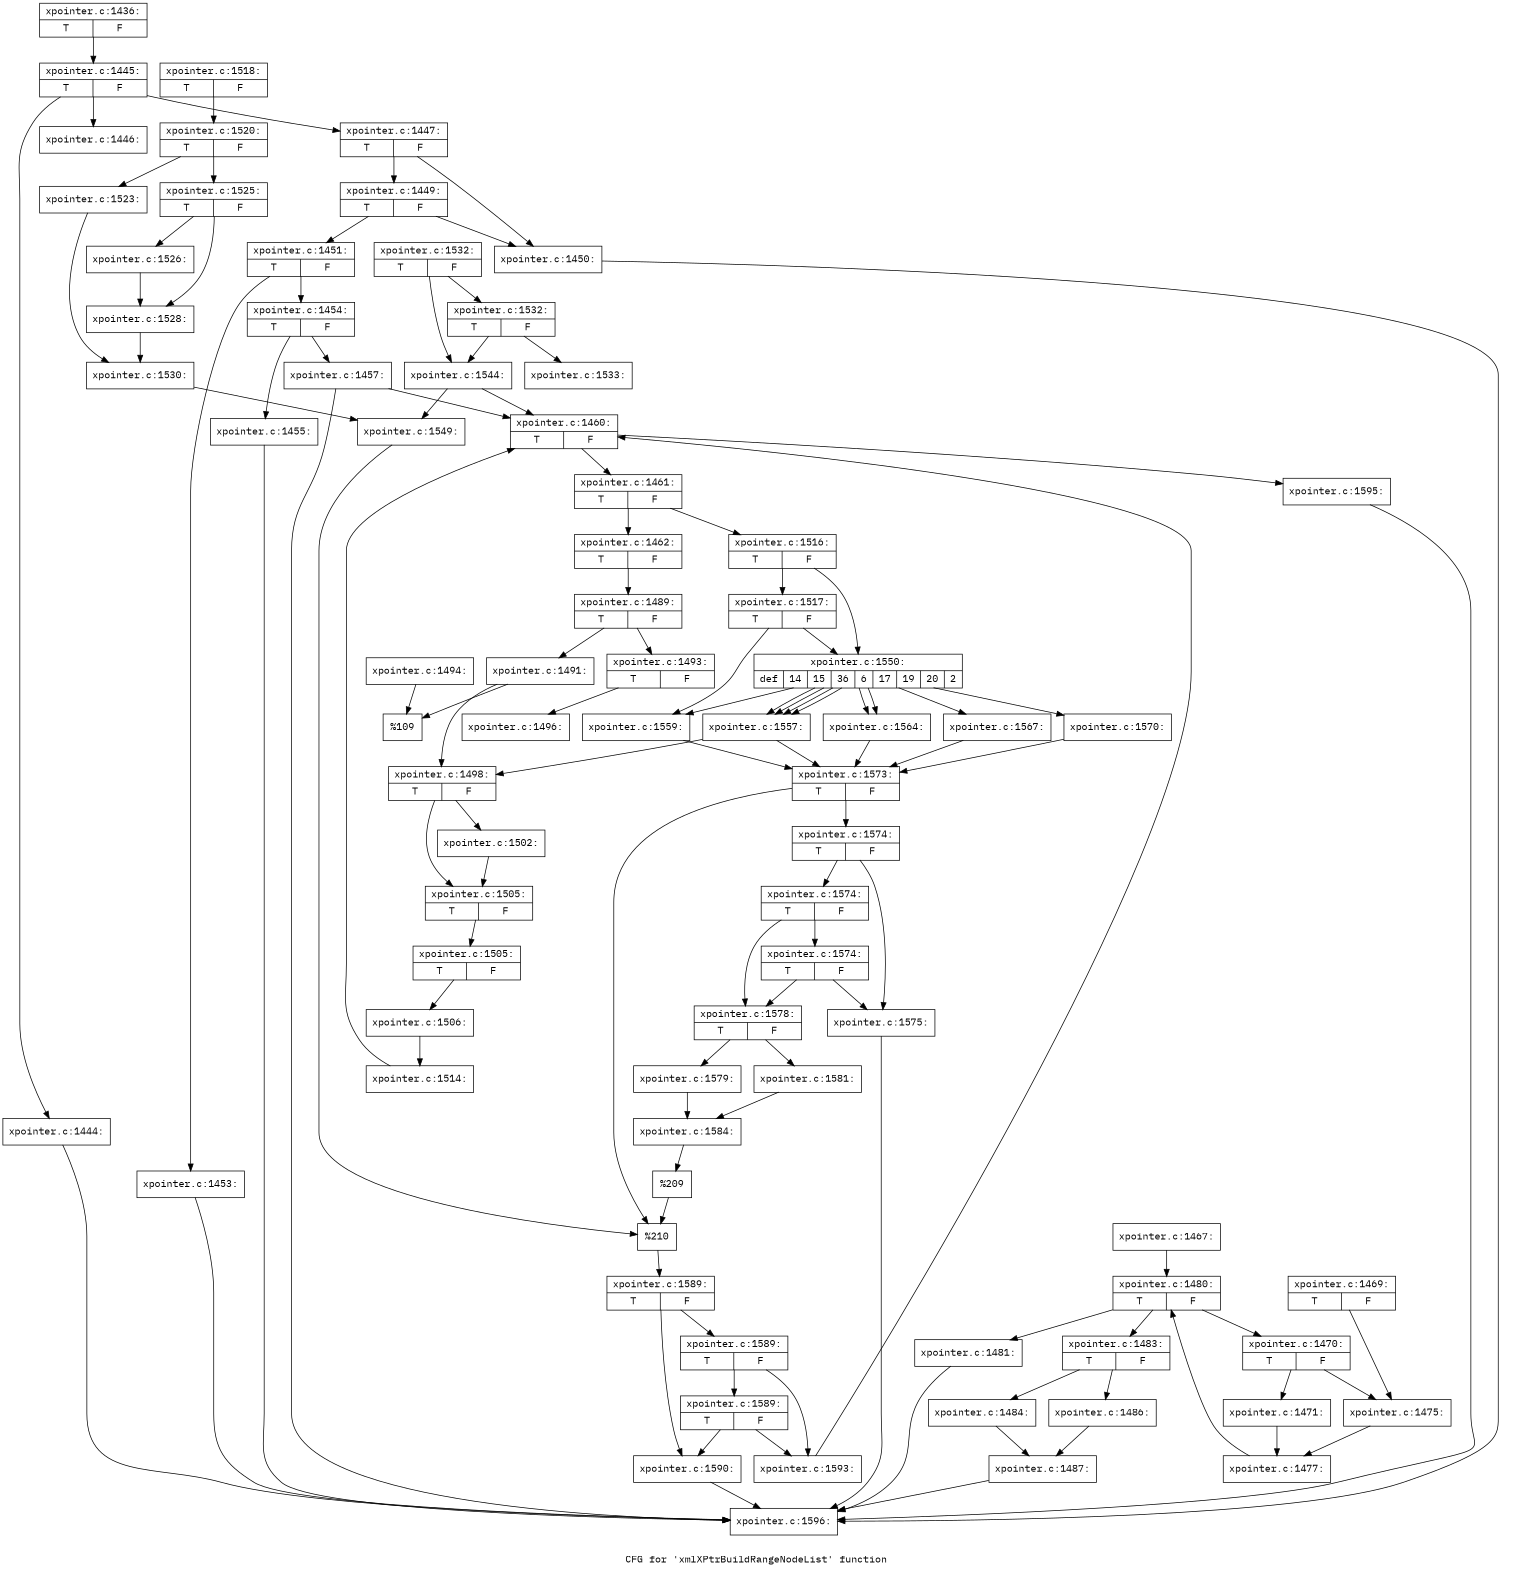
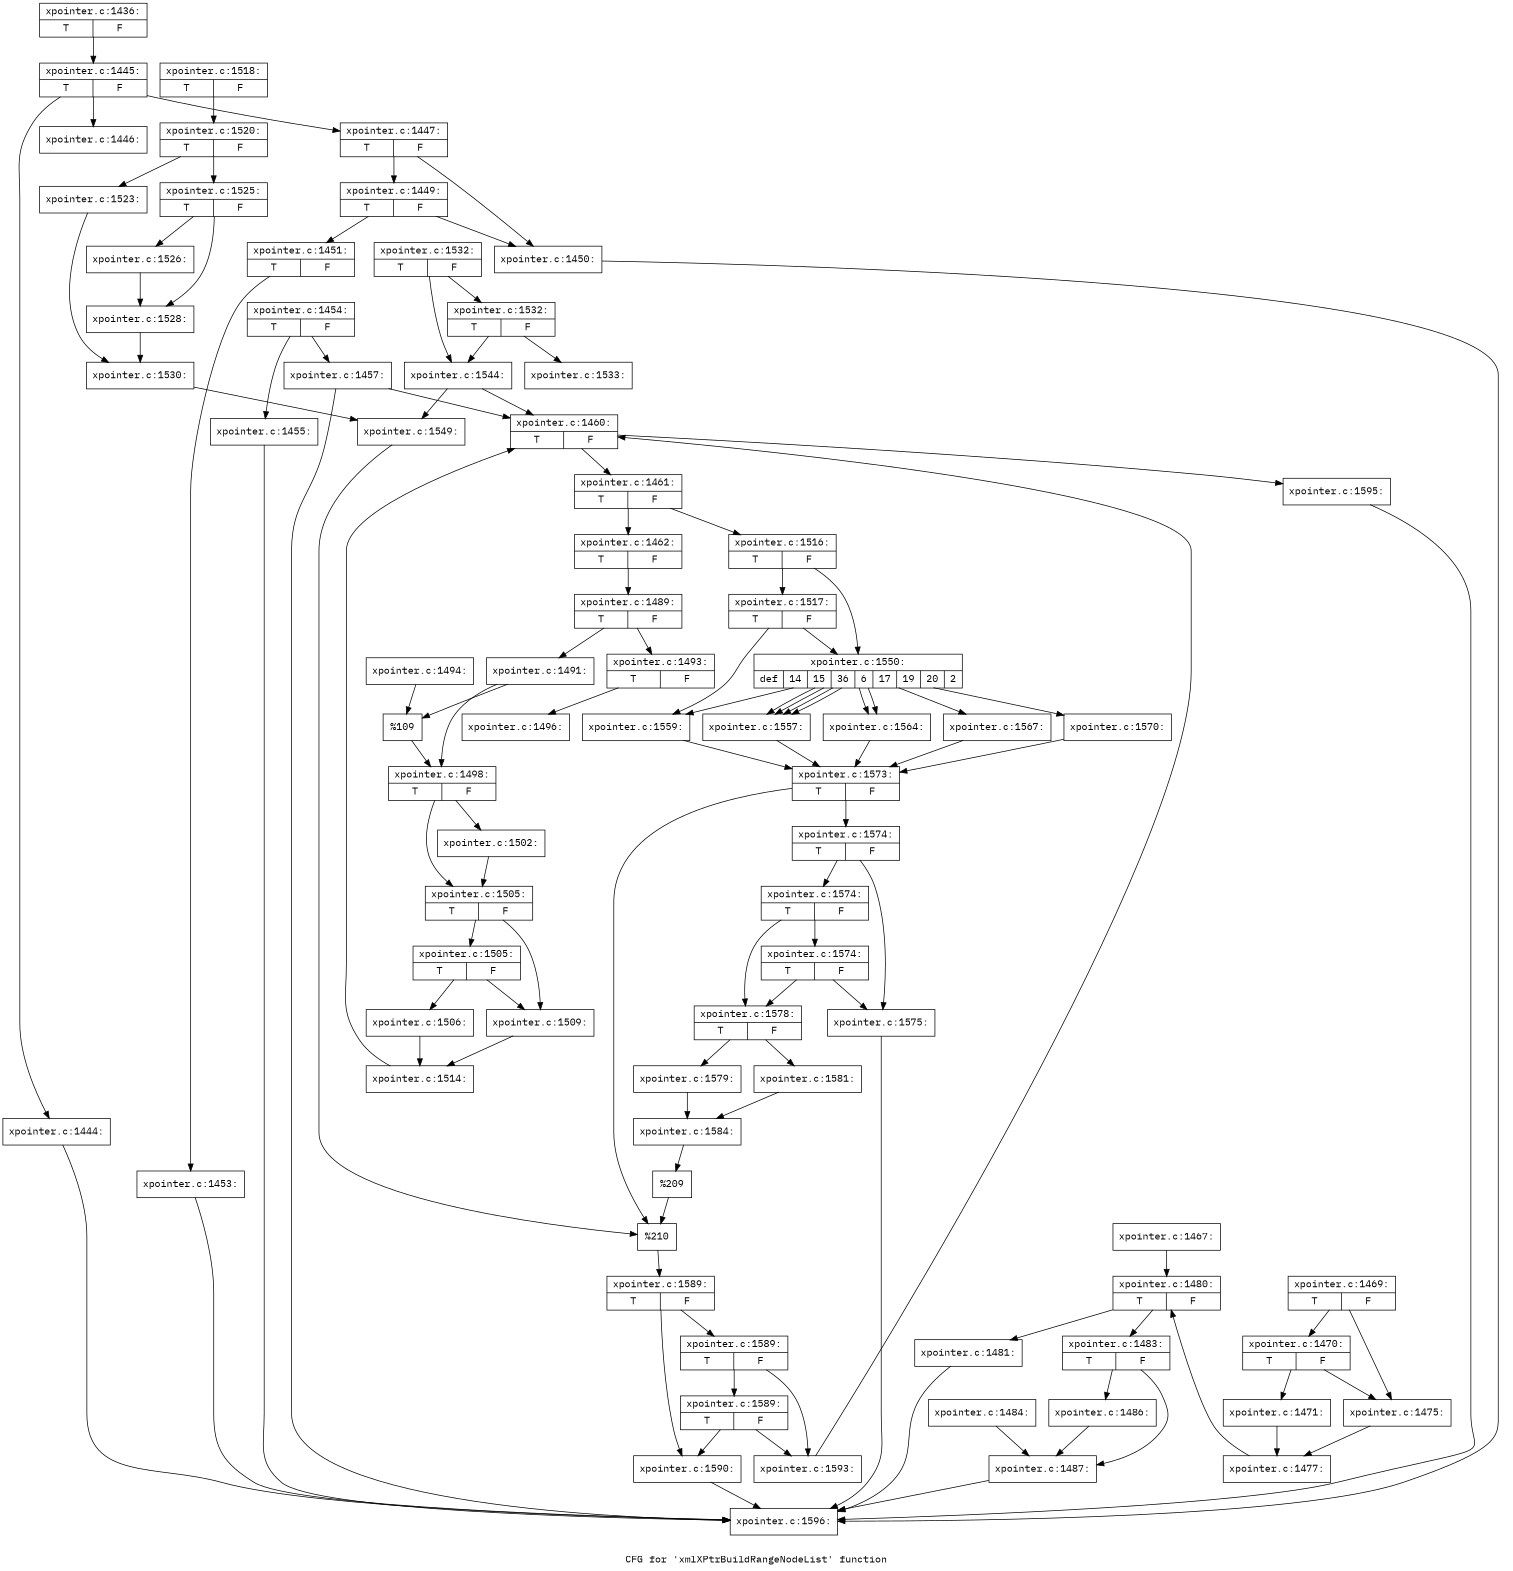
(301, 286) -> none
(603, 757) -> (419, 751)
none -> (540, 1023)
(1228, 1322) -> (1321, 1320)
(1048, 1383) -> (1163, 1429)
